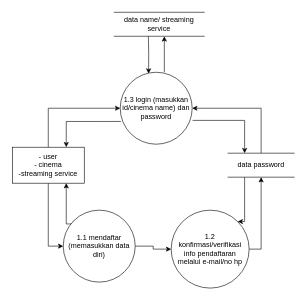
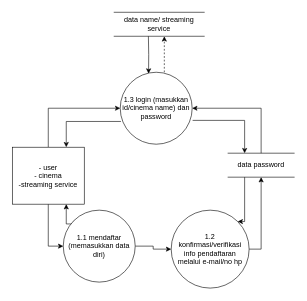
(164, 56) -> (164, 56)
(48, 165) -> (48, 176)
